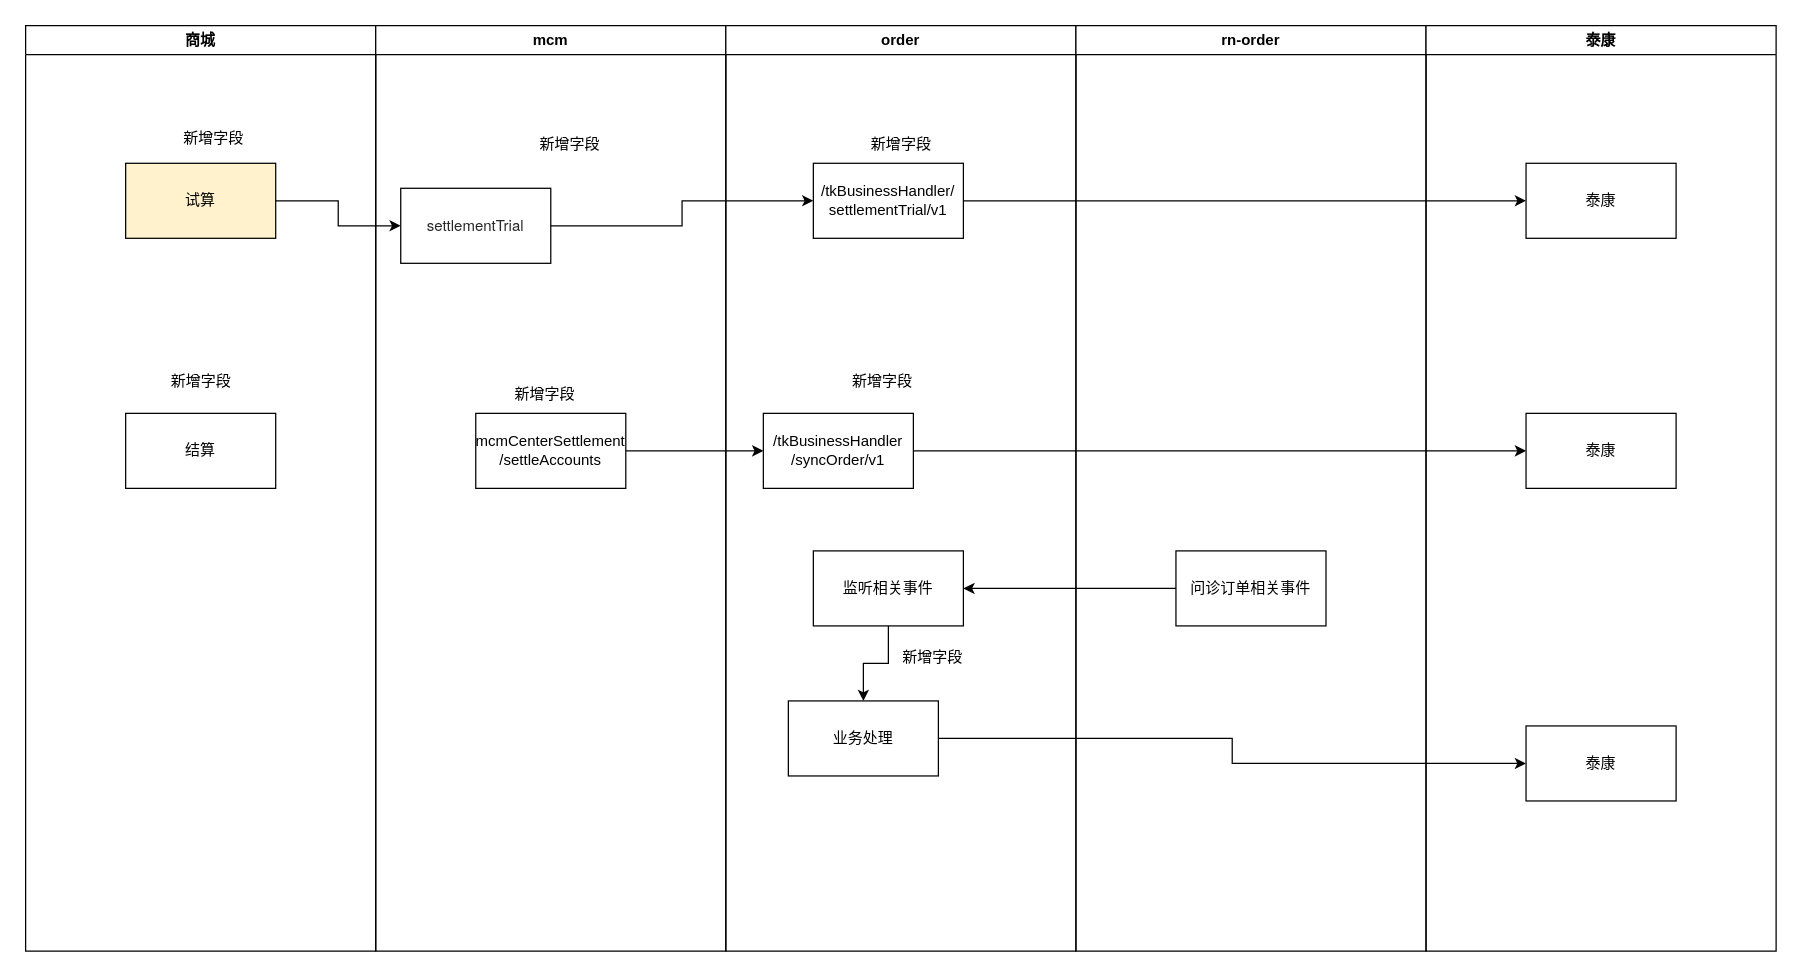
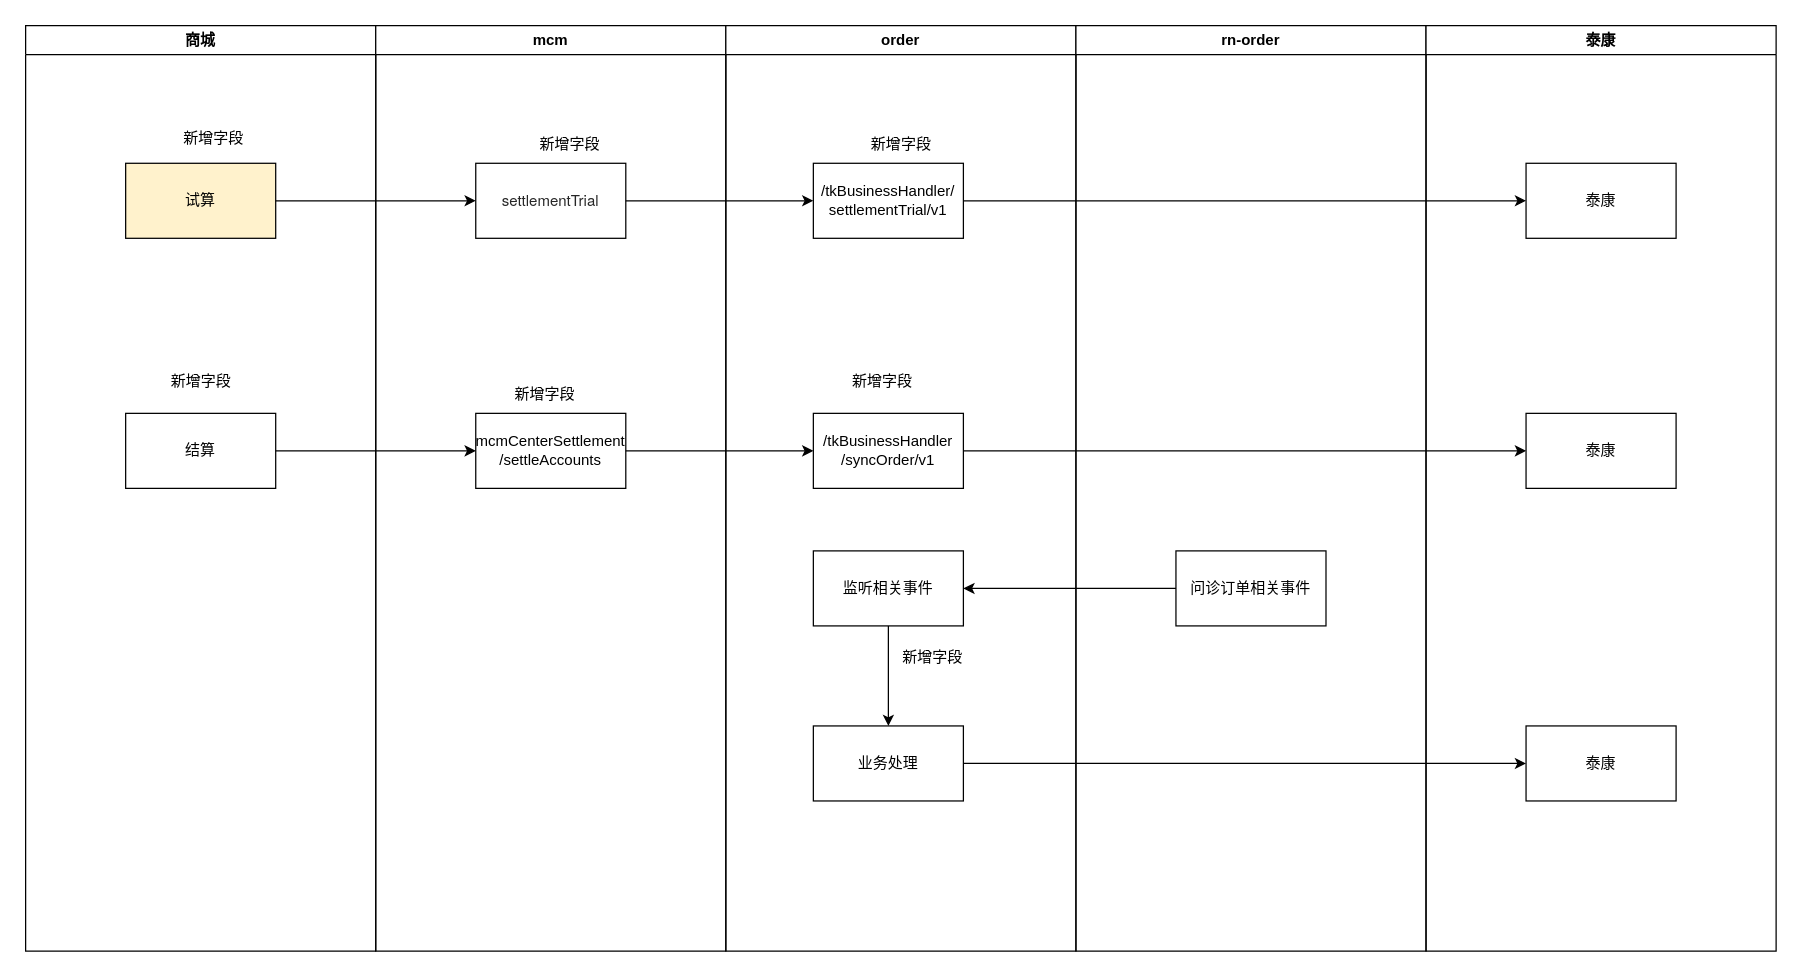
(476, 226) -> (551, 201)
none -> (372, 451)
(838, 451) -> (888, 451)
(863, 738) -> (888, 763)
